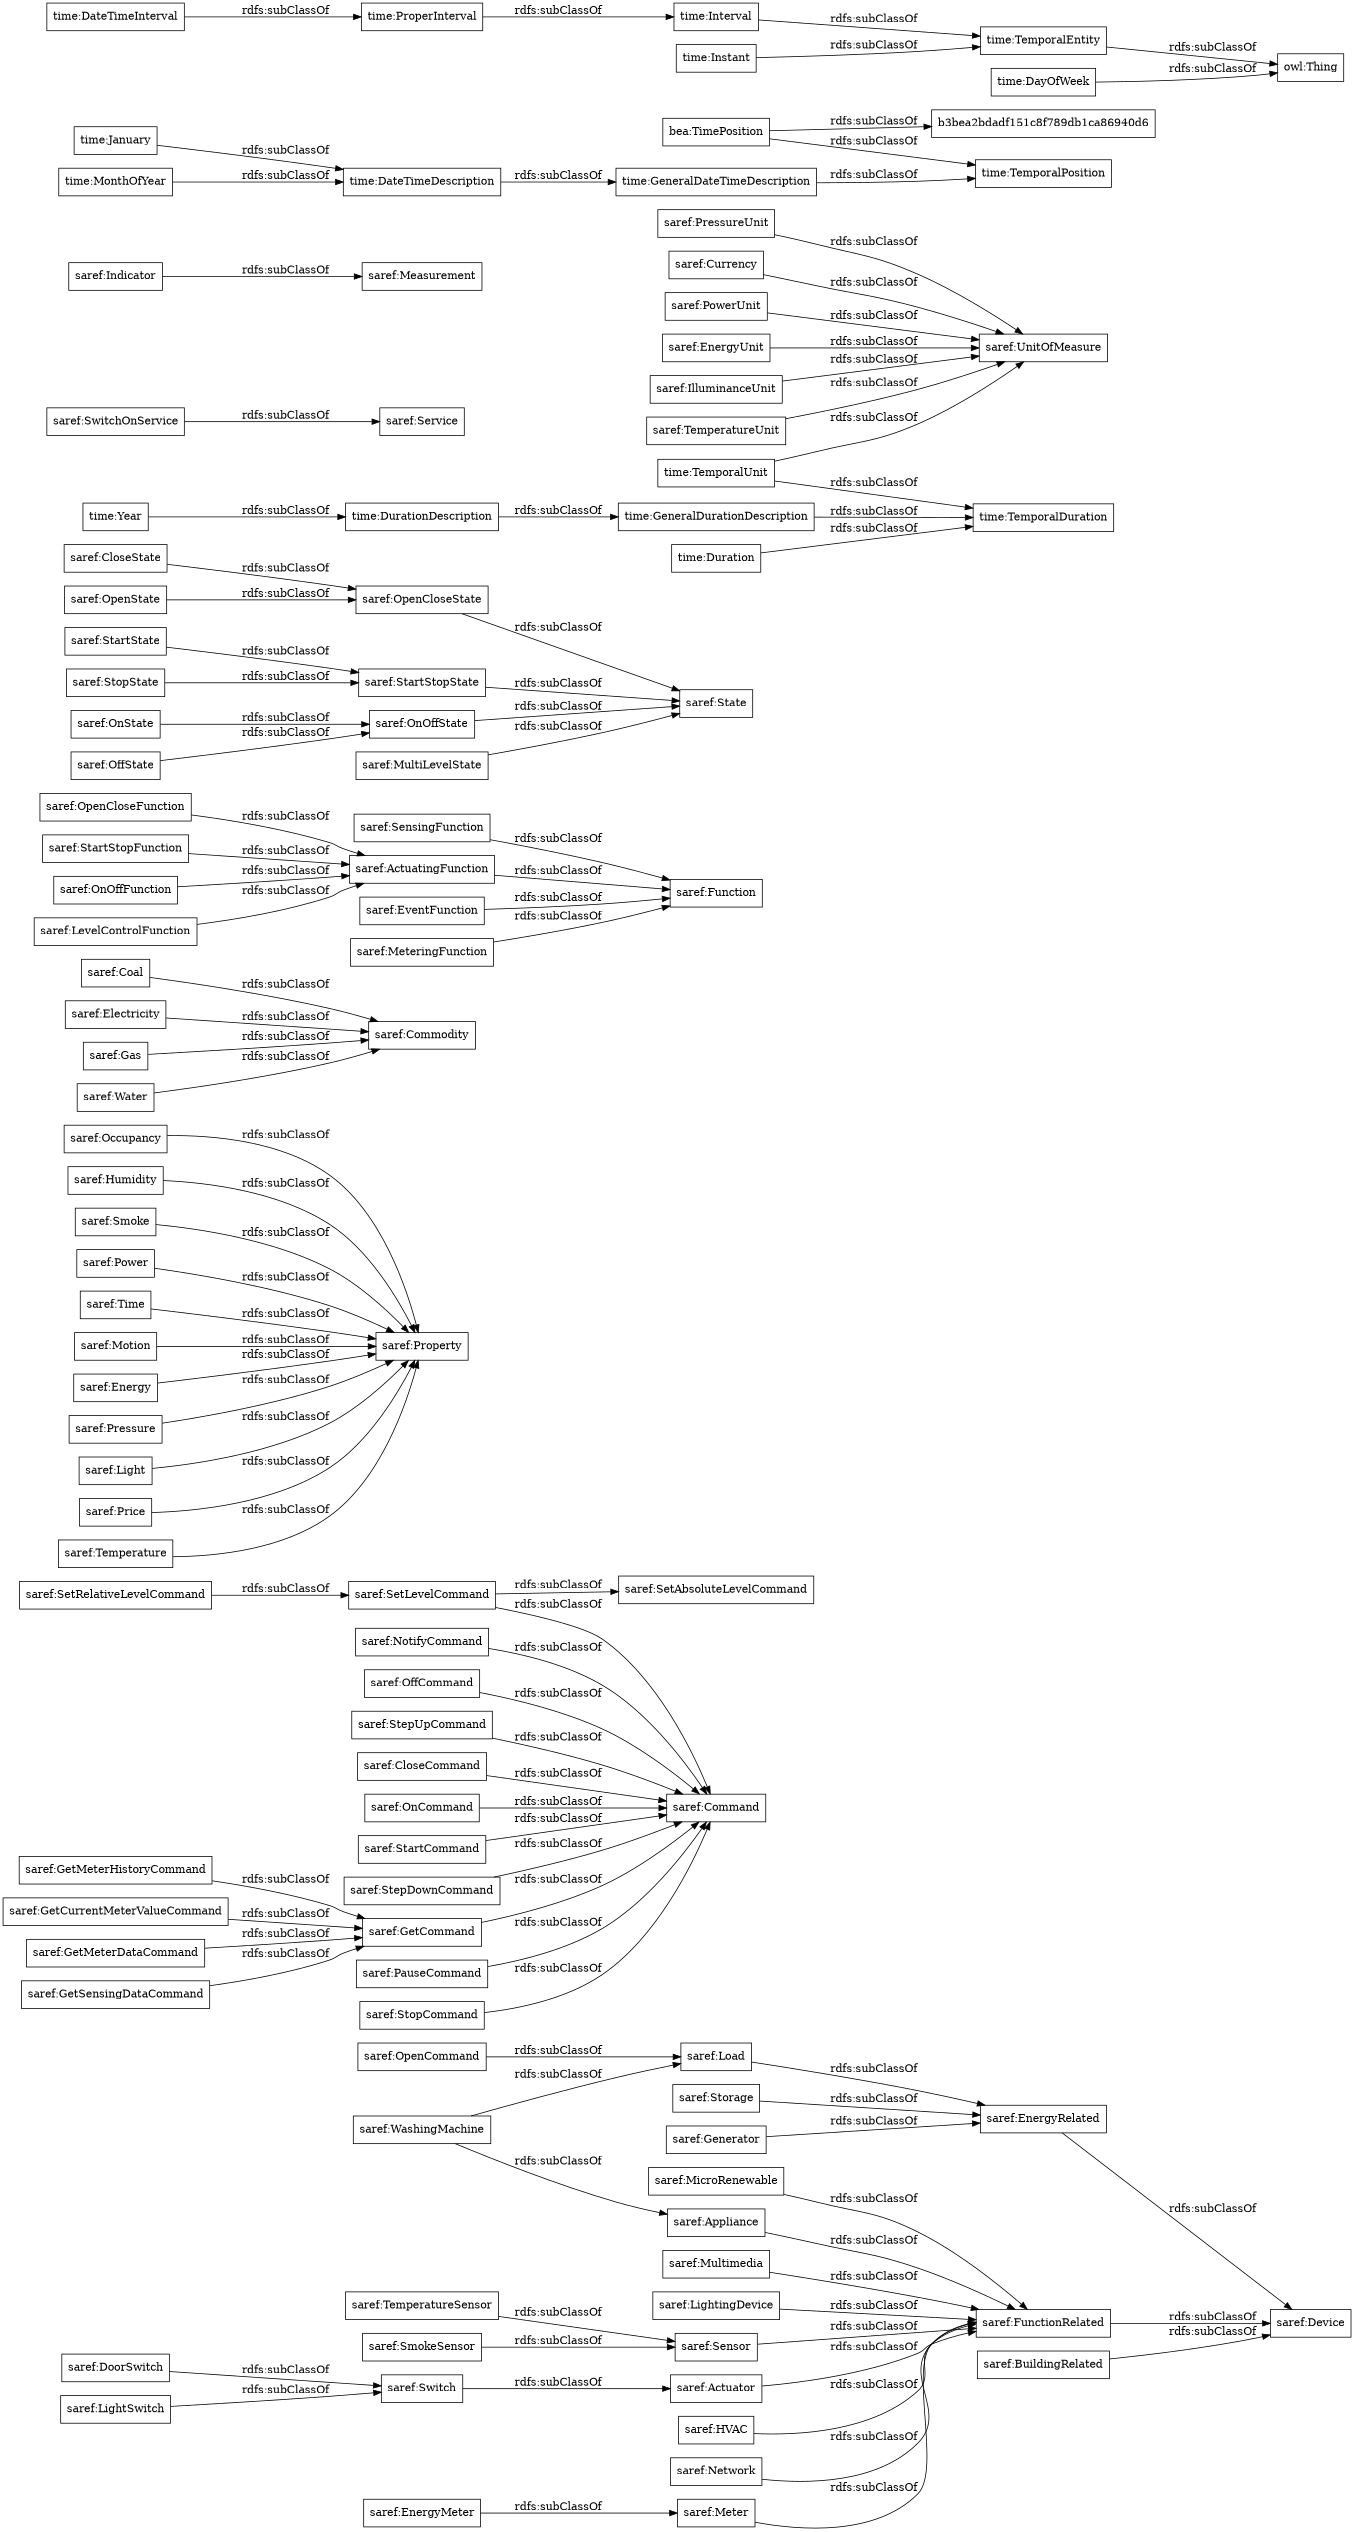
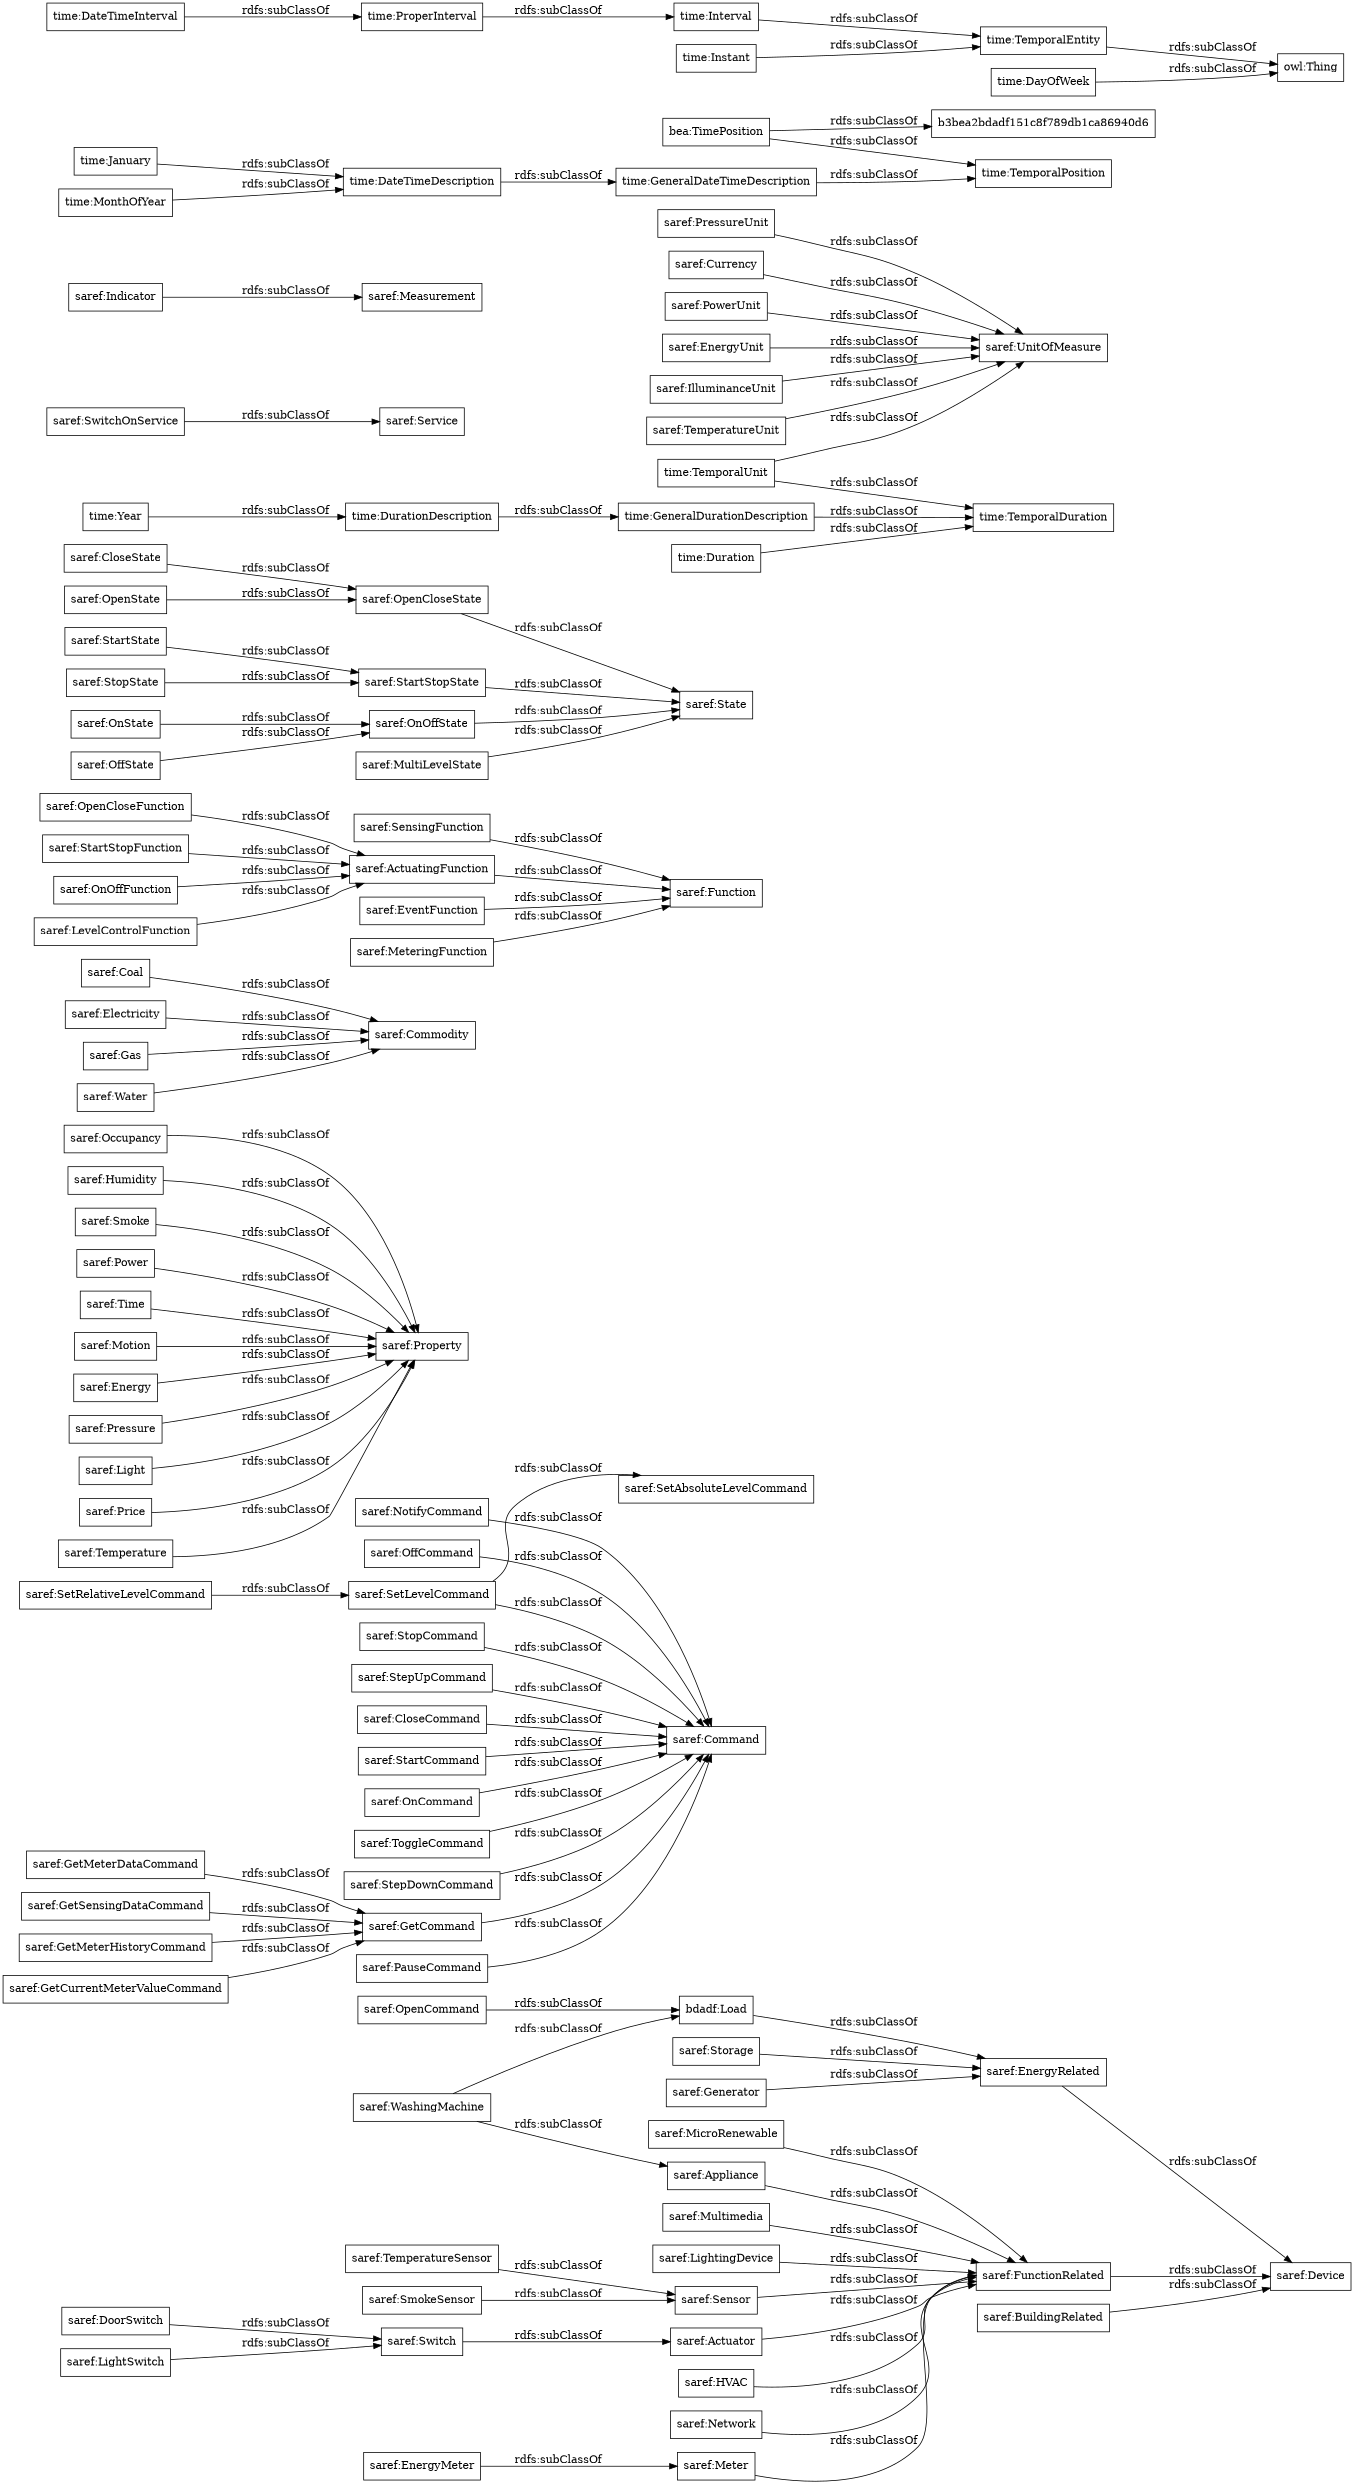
none -> (422, 1844)
(716, 2057) -> (716, 2010)
